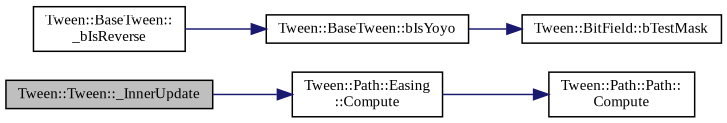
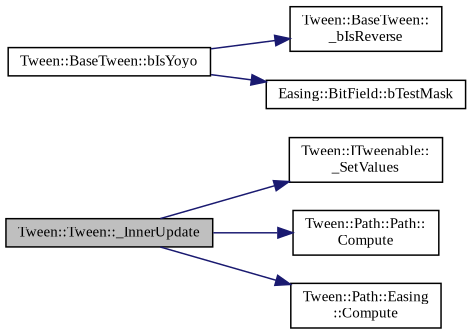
(218, 29) -> (243, 45)
(622, 29) -> (366, 94)
(488, 94) -> (245, 233)
none -> (366, 160)
